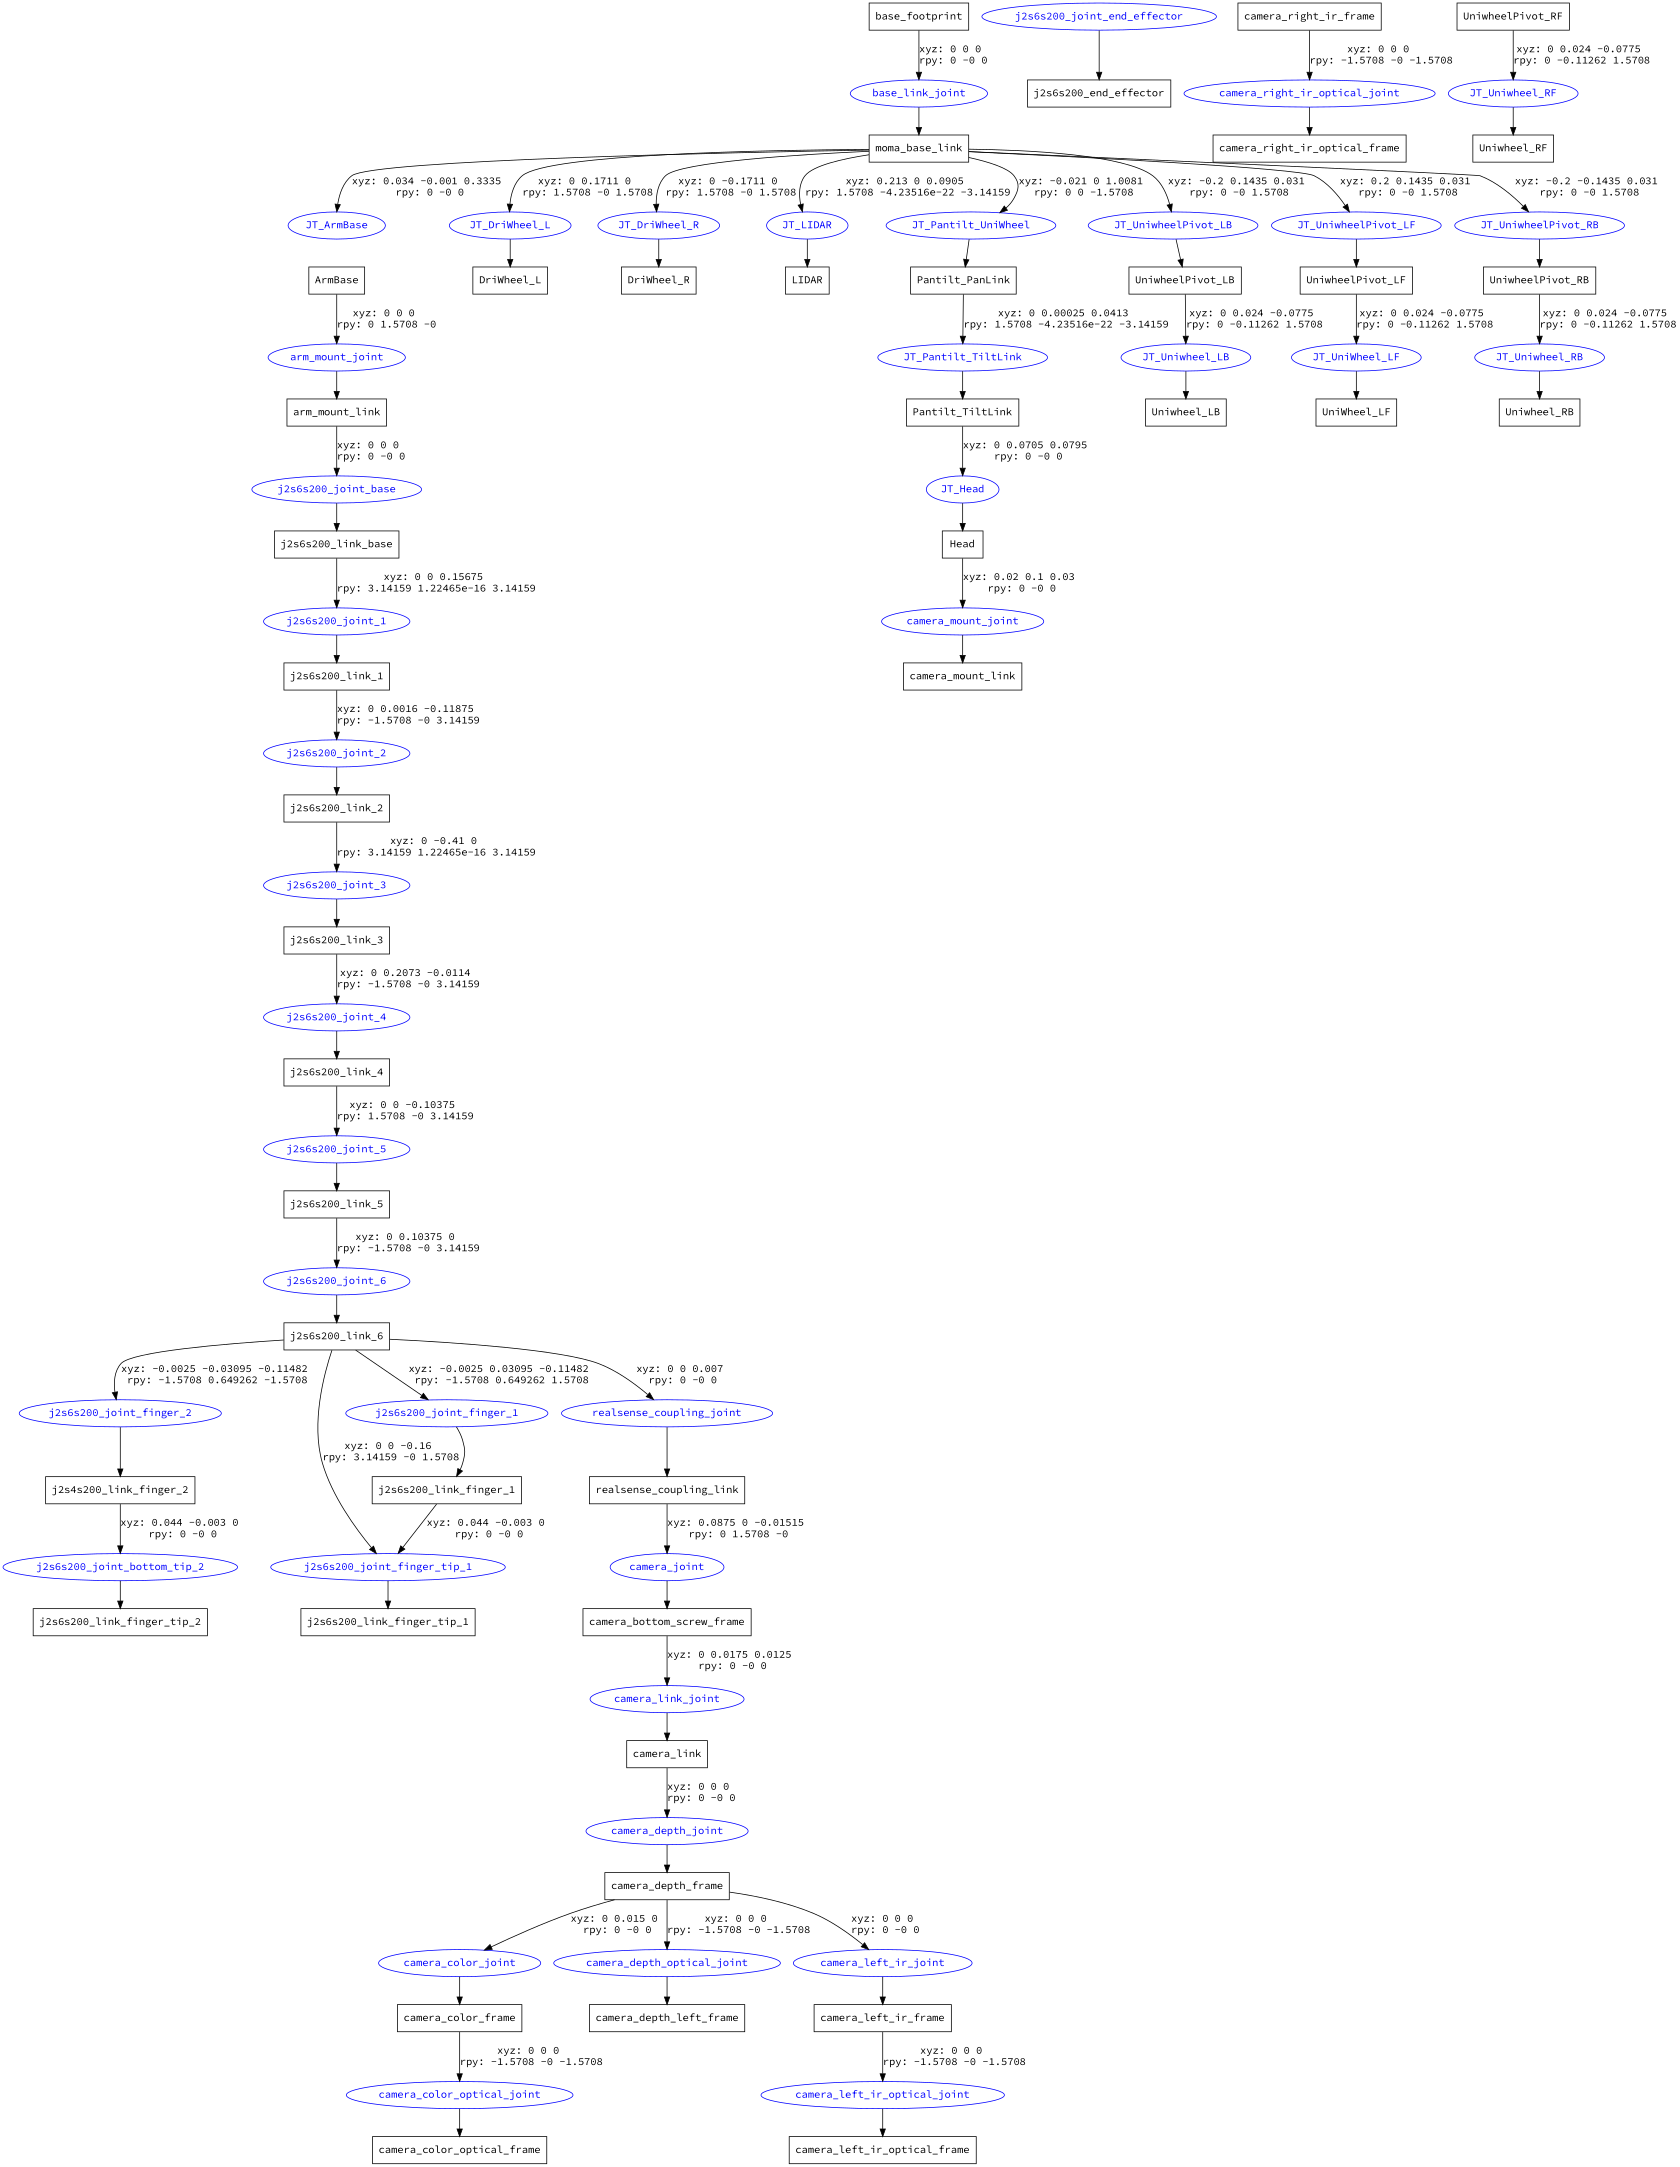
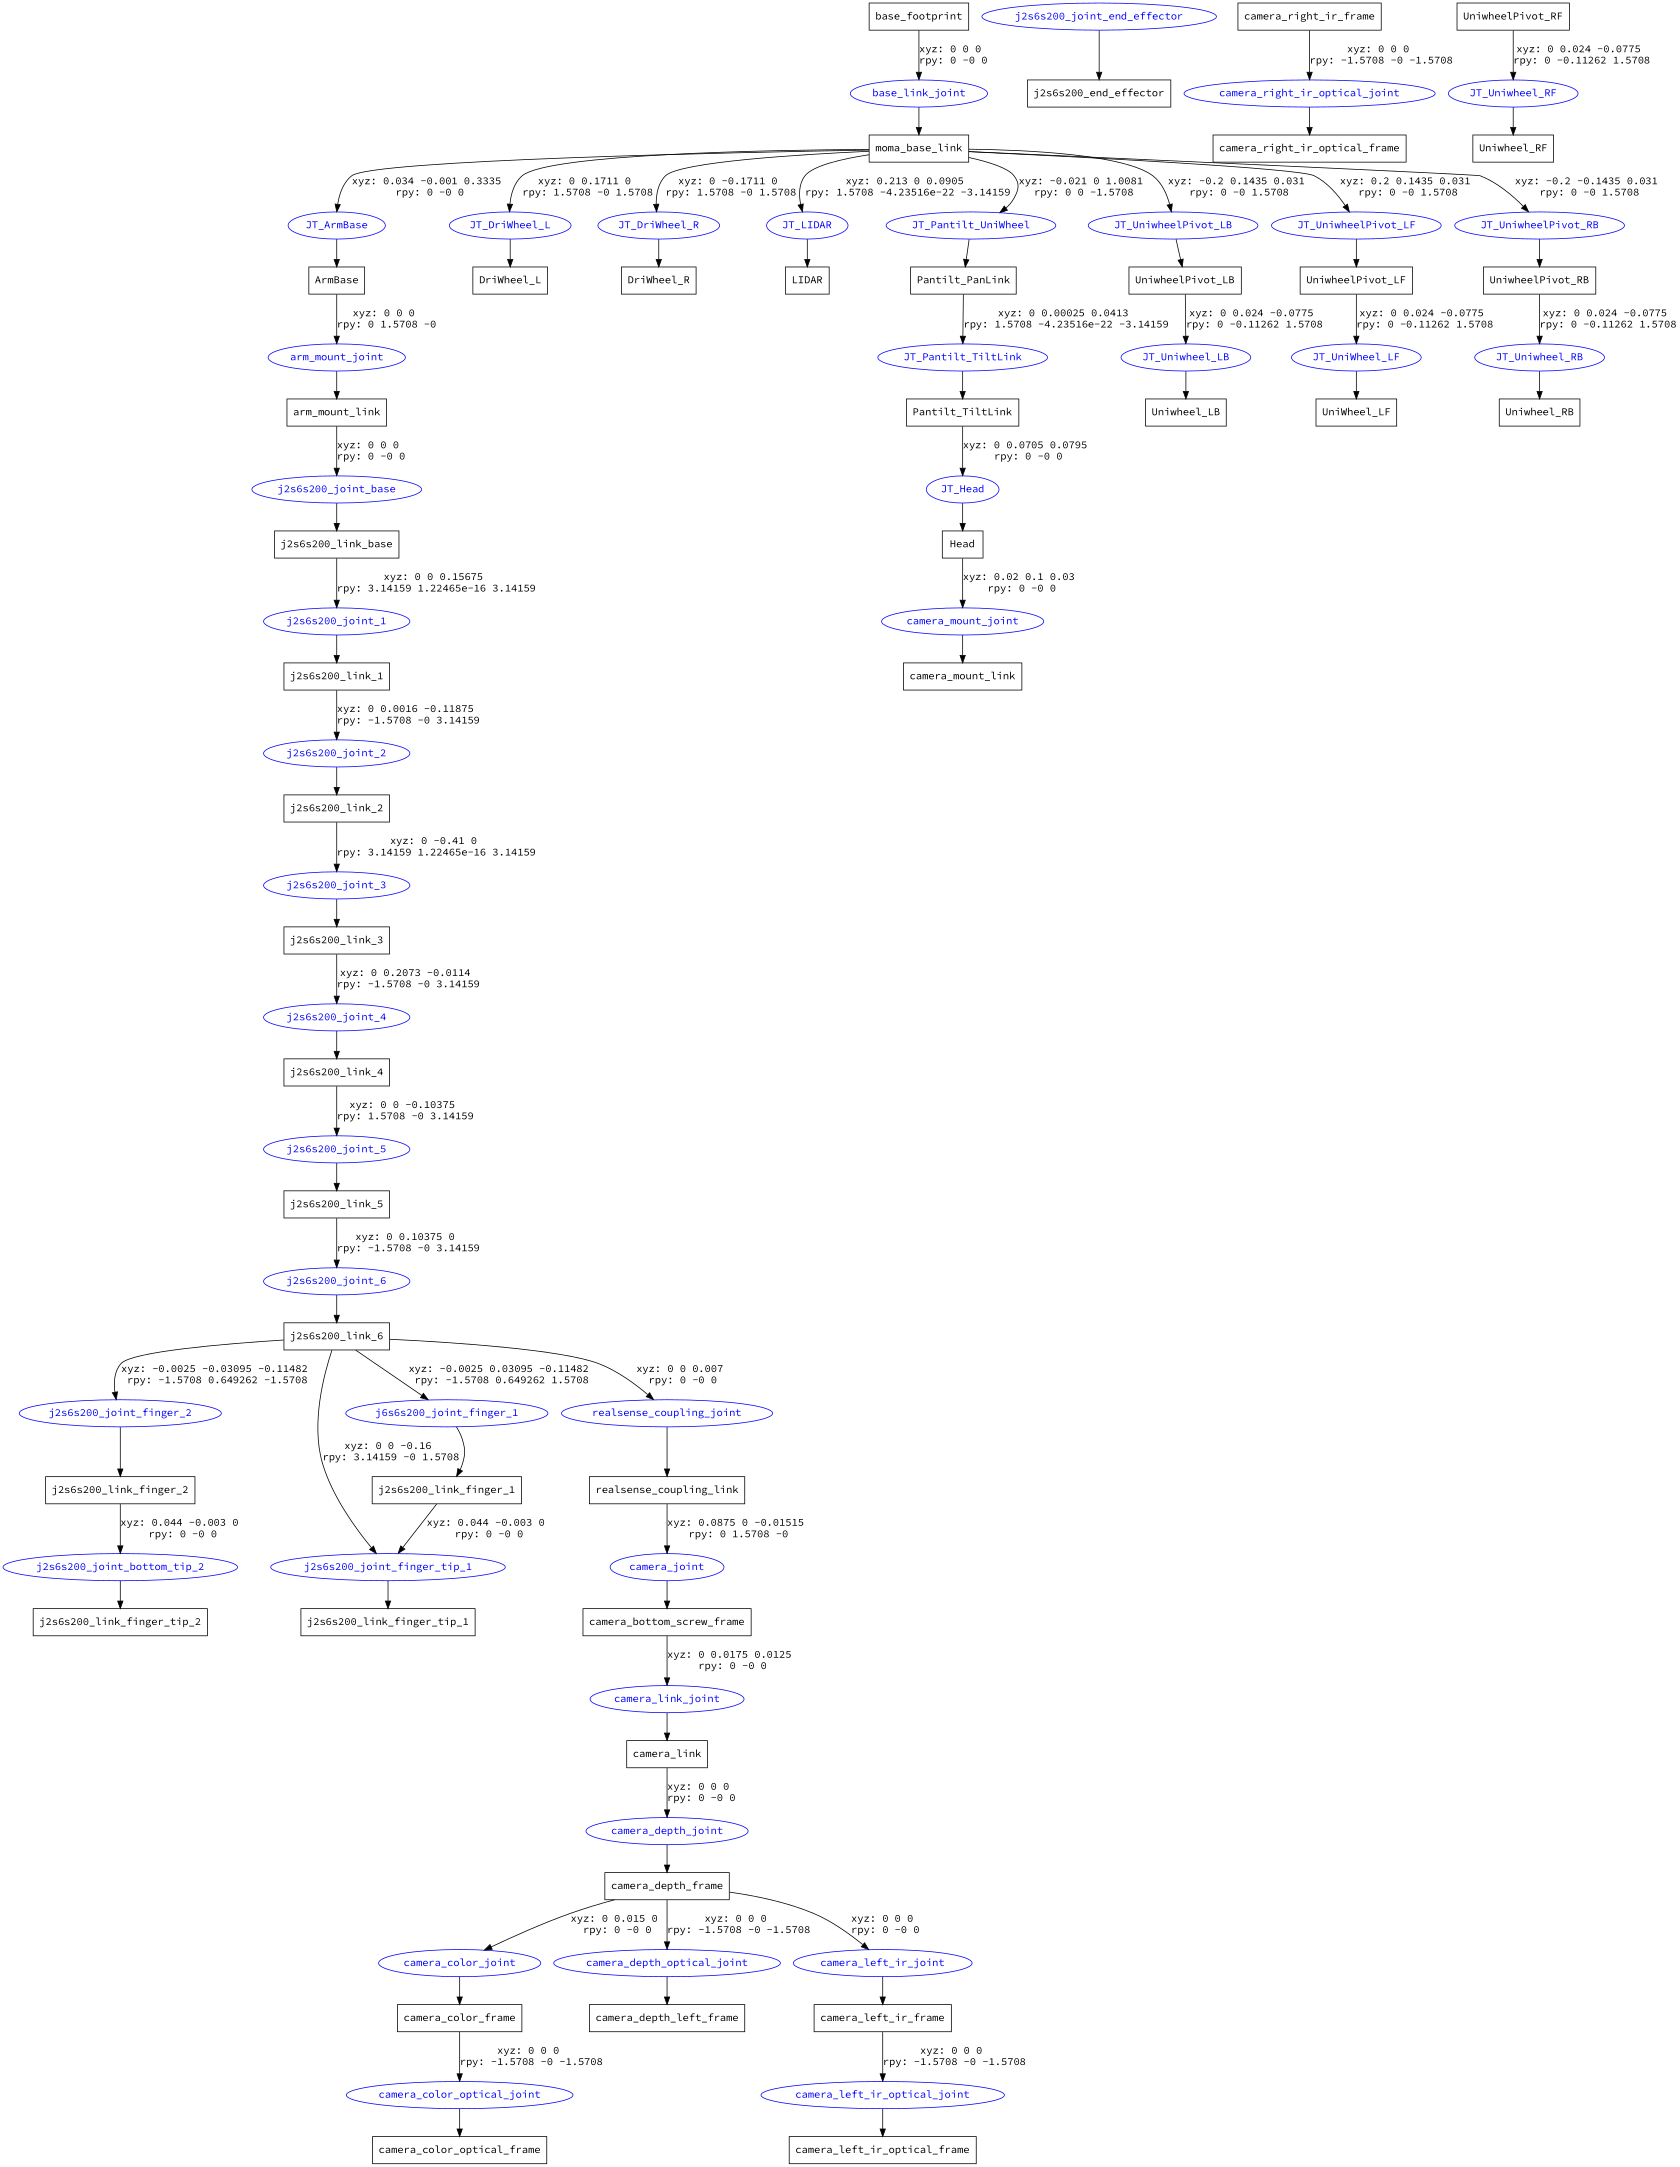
none -> (337, 249)
(447, 1413) -> (447, 1413)
(120, 1490) -> (120, 1490)
